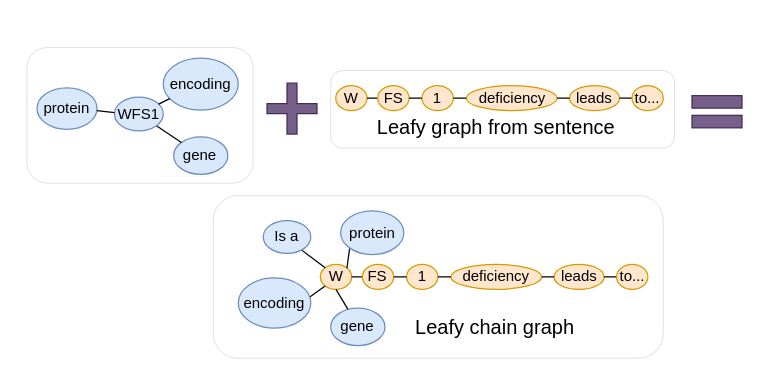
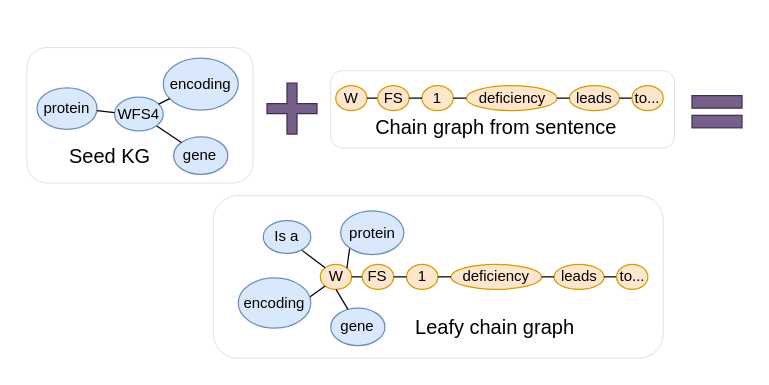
(139, 114) -> (139, 114)
(496, 127) -> (496, 127)
none -> (109, 156)
